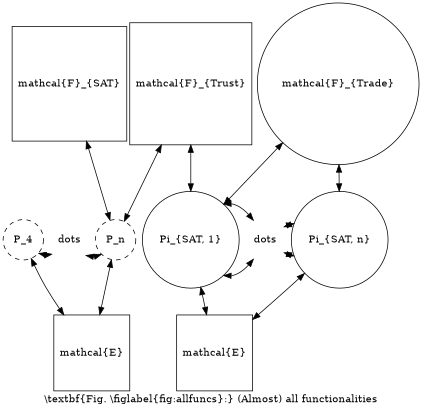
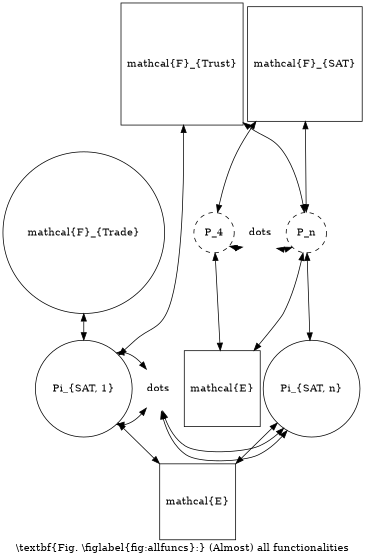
none -> (231, 165)
(339, 178) -> (308, 297)
